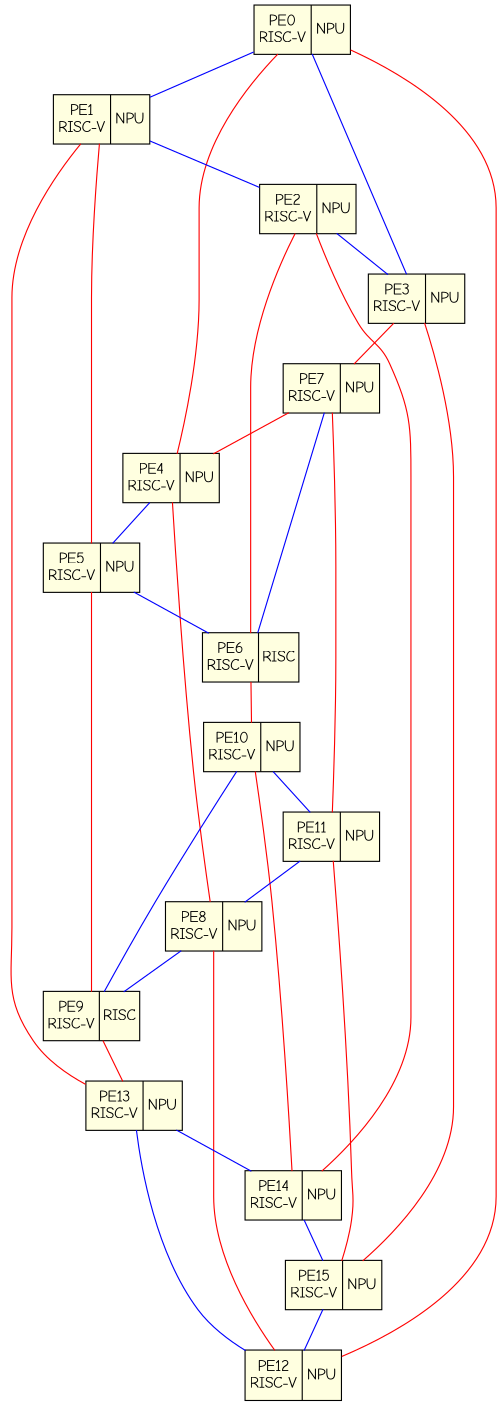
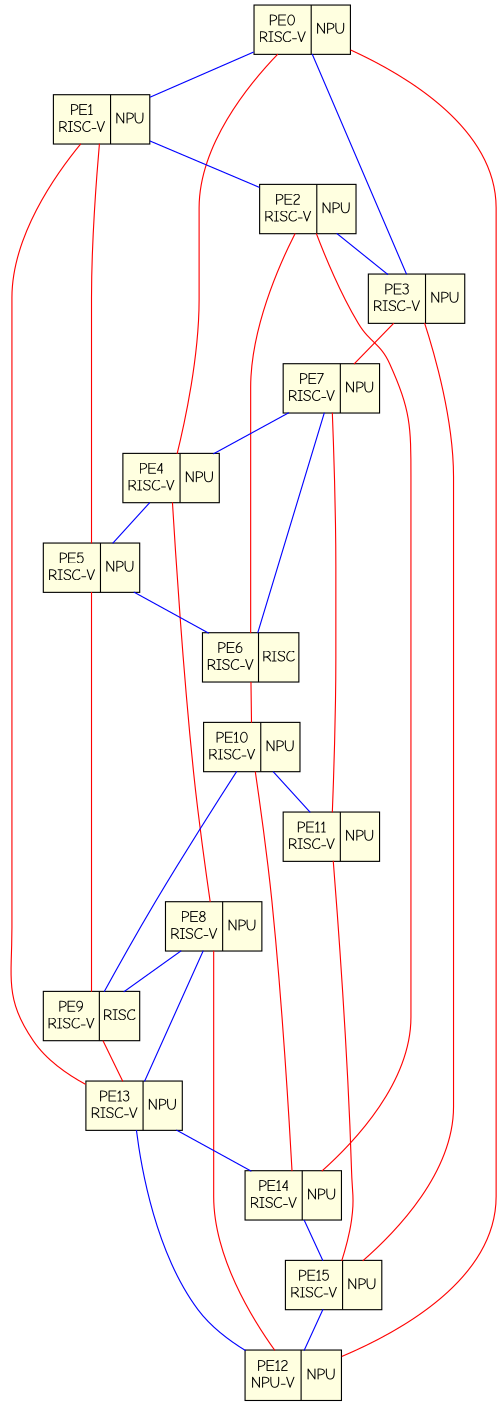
(259, 429) -> (259, 429)
(277, 879) -> (174, 1016)
(274, 1383) -> (273, 1383)
